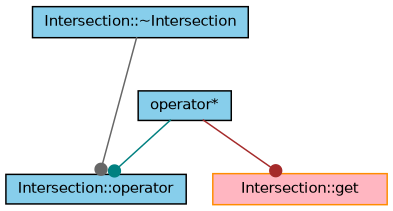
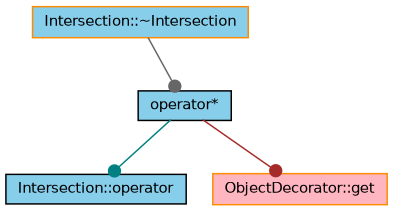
(140, 22) -> (140, 22)
(120, 100) -> (160, 59)
(300, 189) -> (300, 189)
